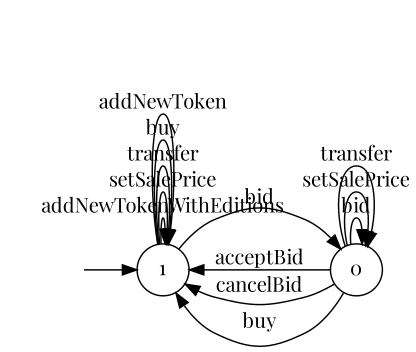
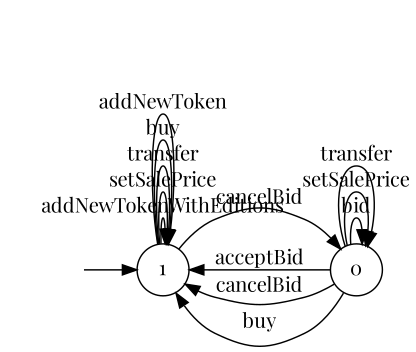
(260, 198) -> (260, 198)
